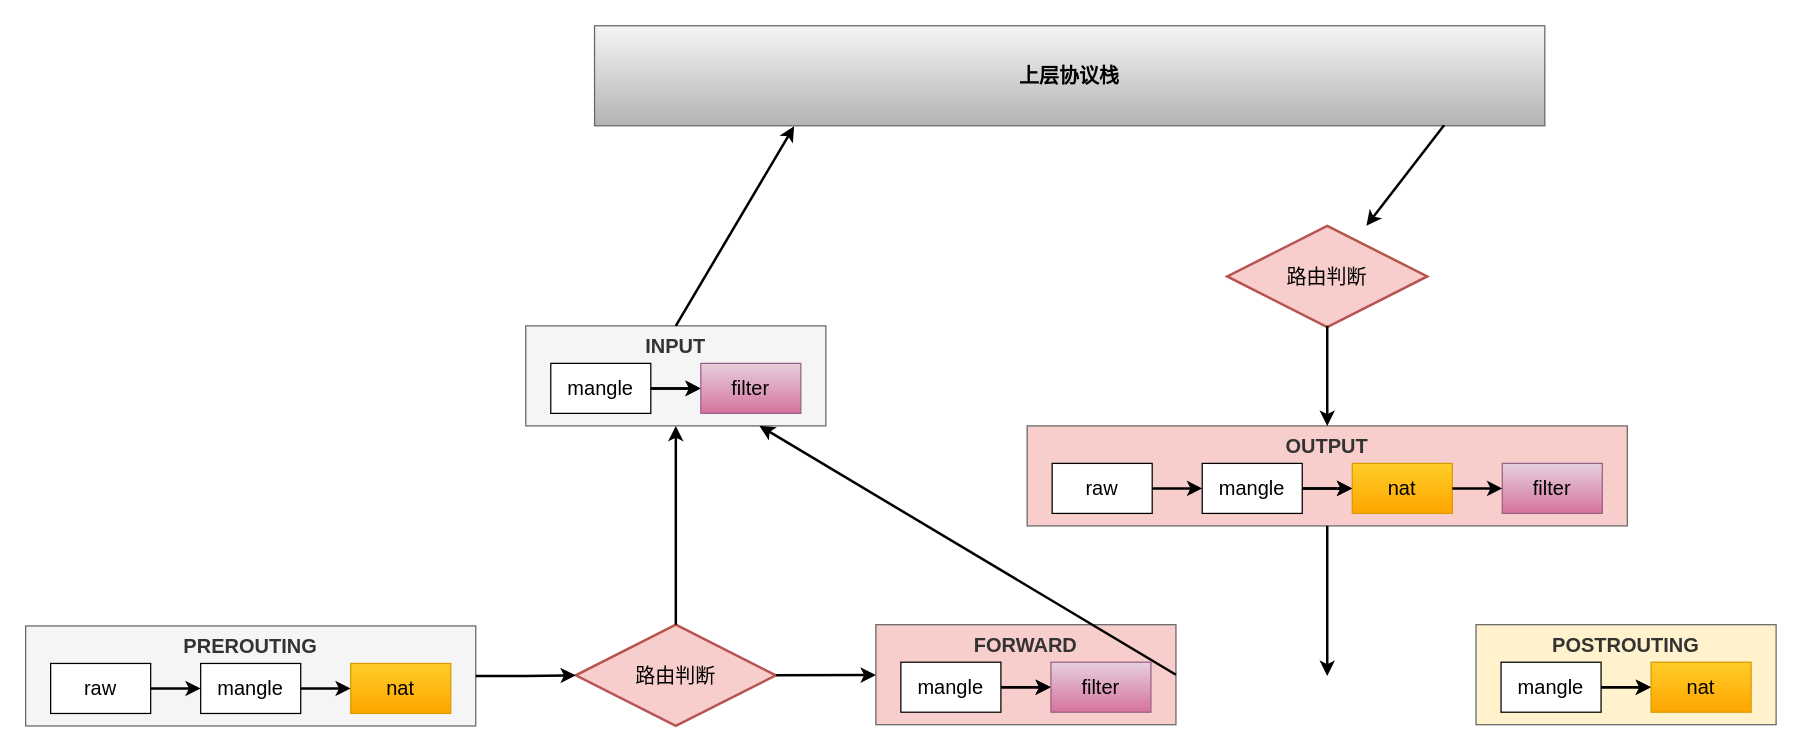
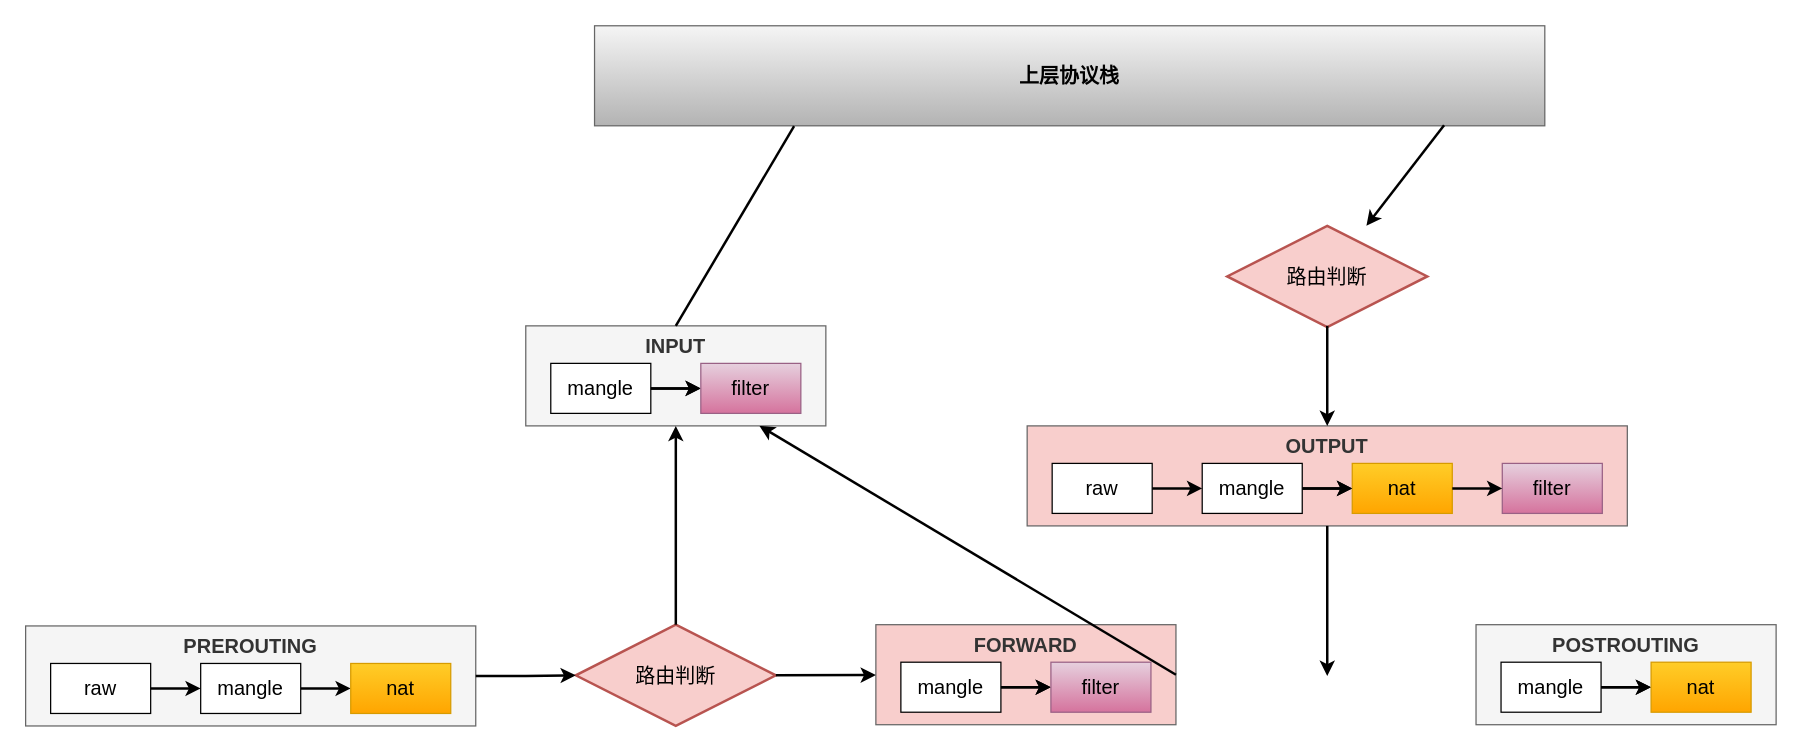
(788, 137) -> (790, 132)
(1626, 674) -> (1626, 674)
